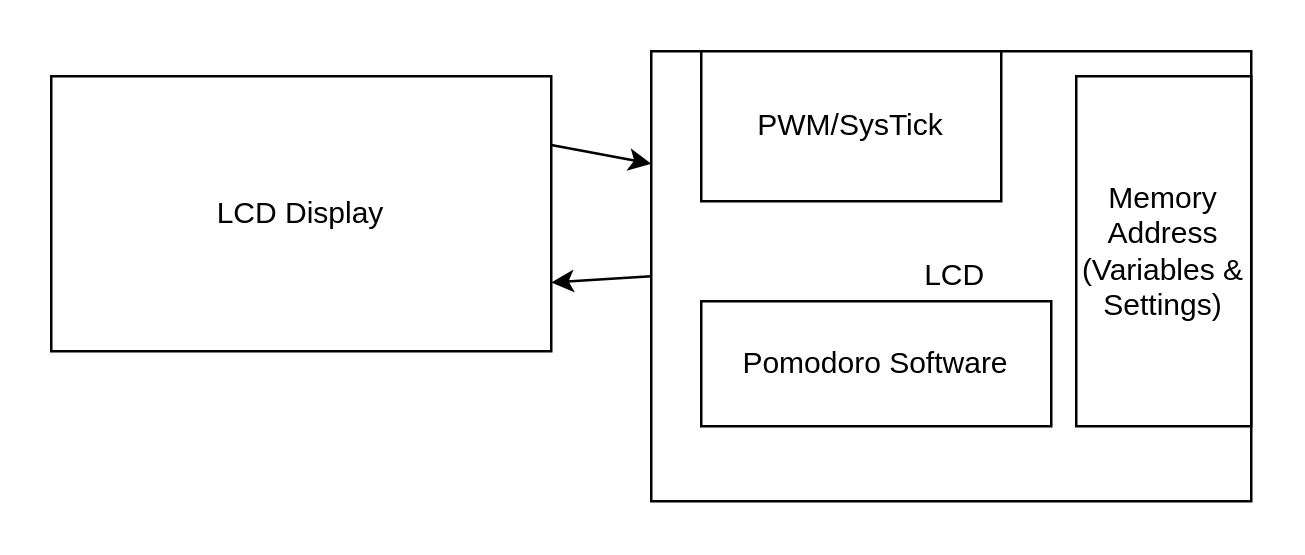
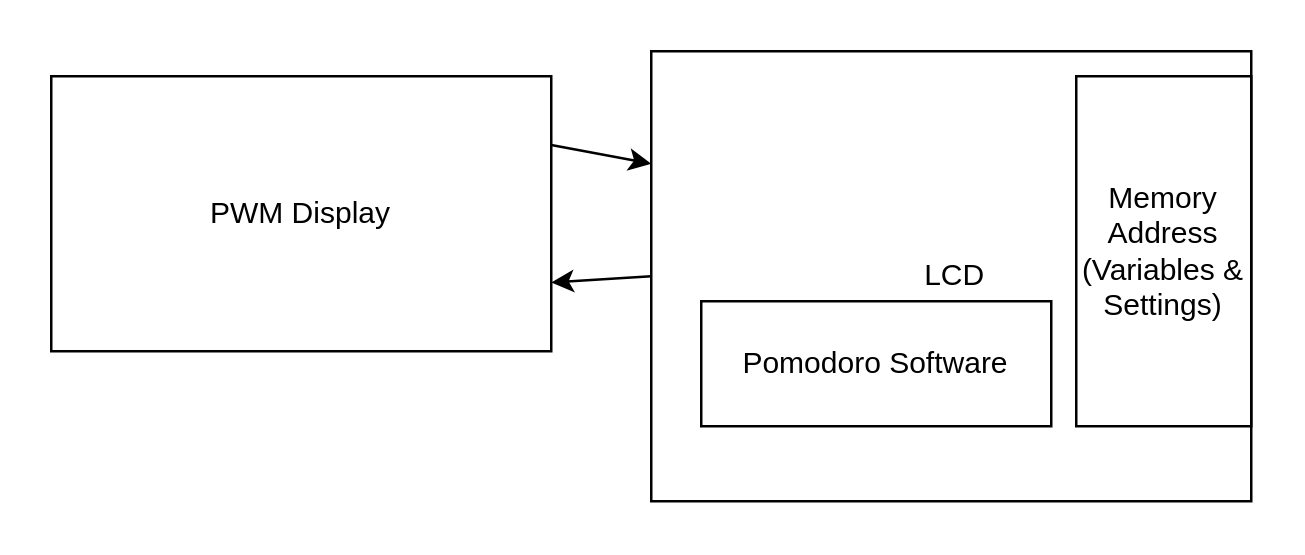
(851, 126) -> none
(301, 214) -> (301, 214)
